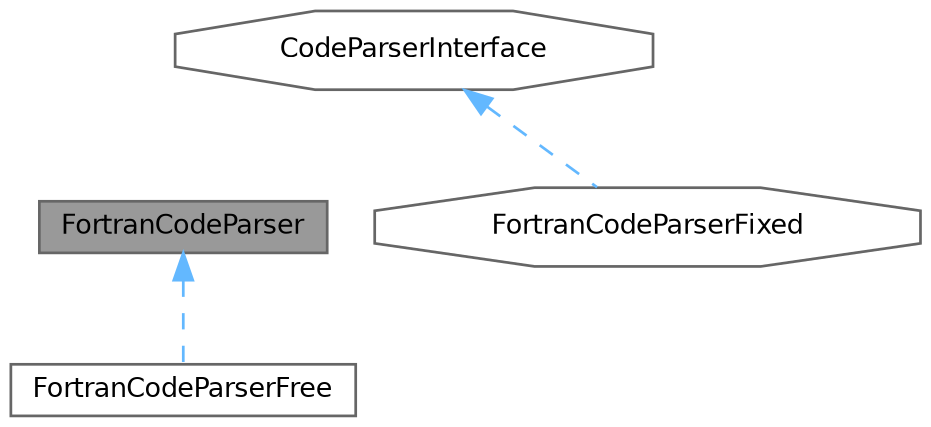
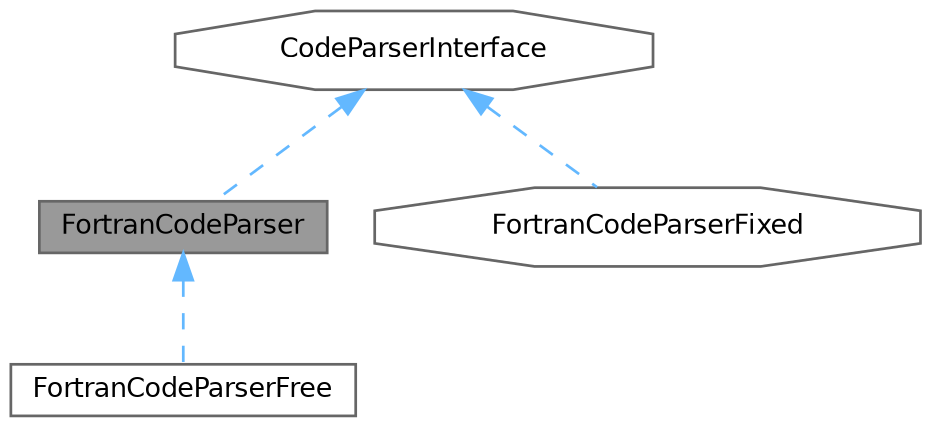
none -> (279, 154)
